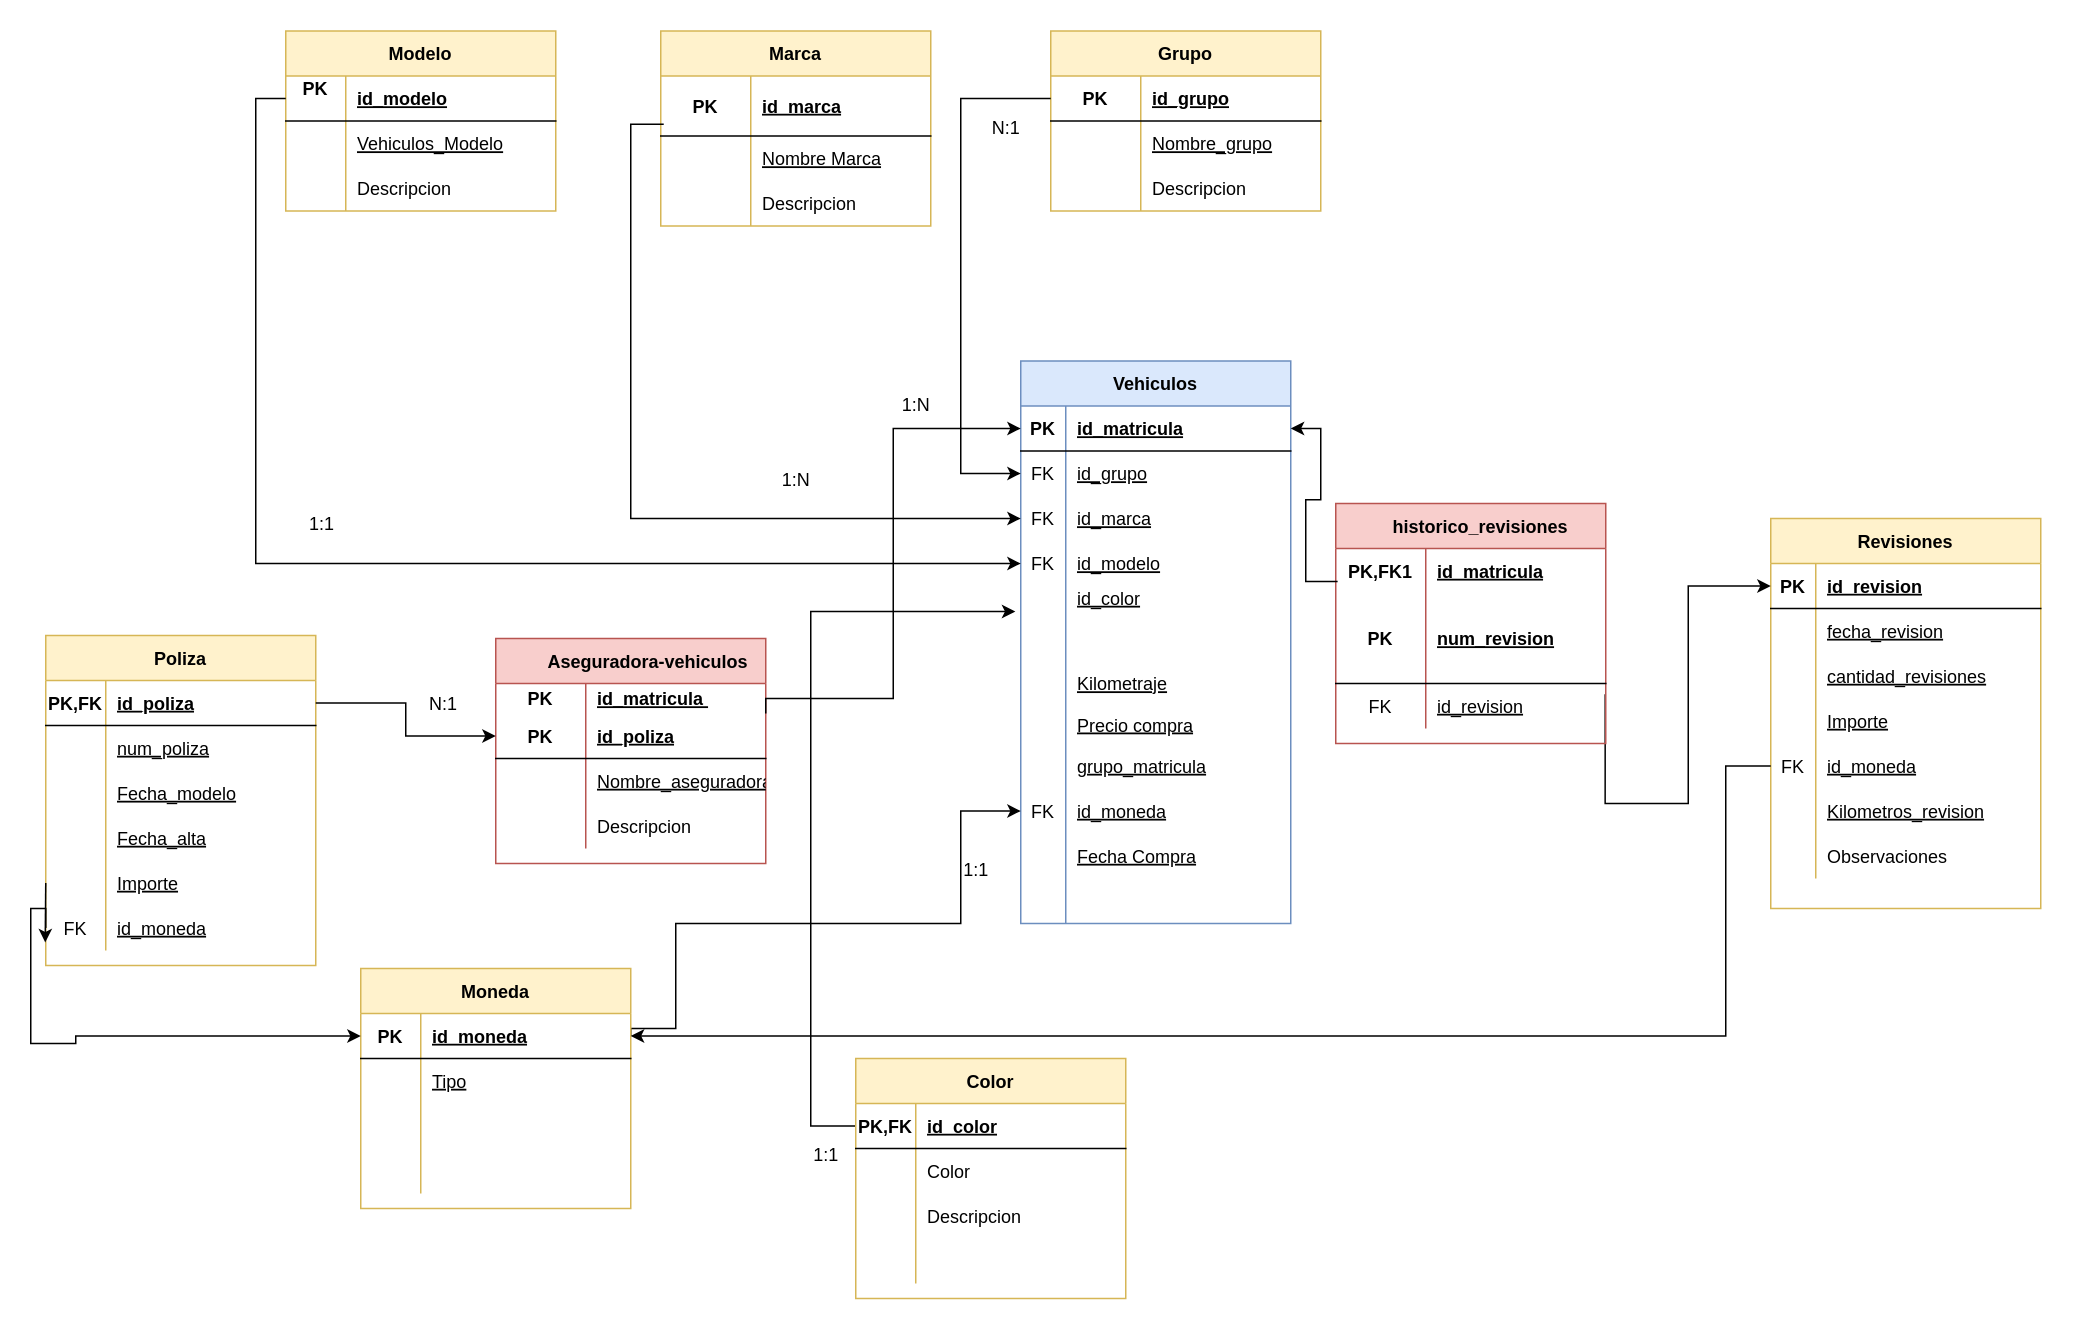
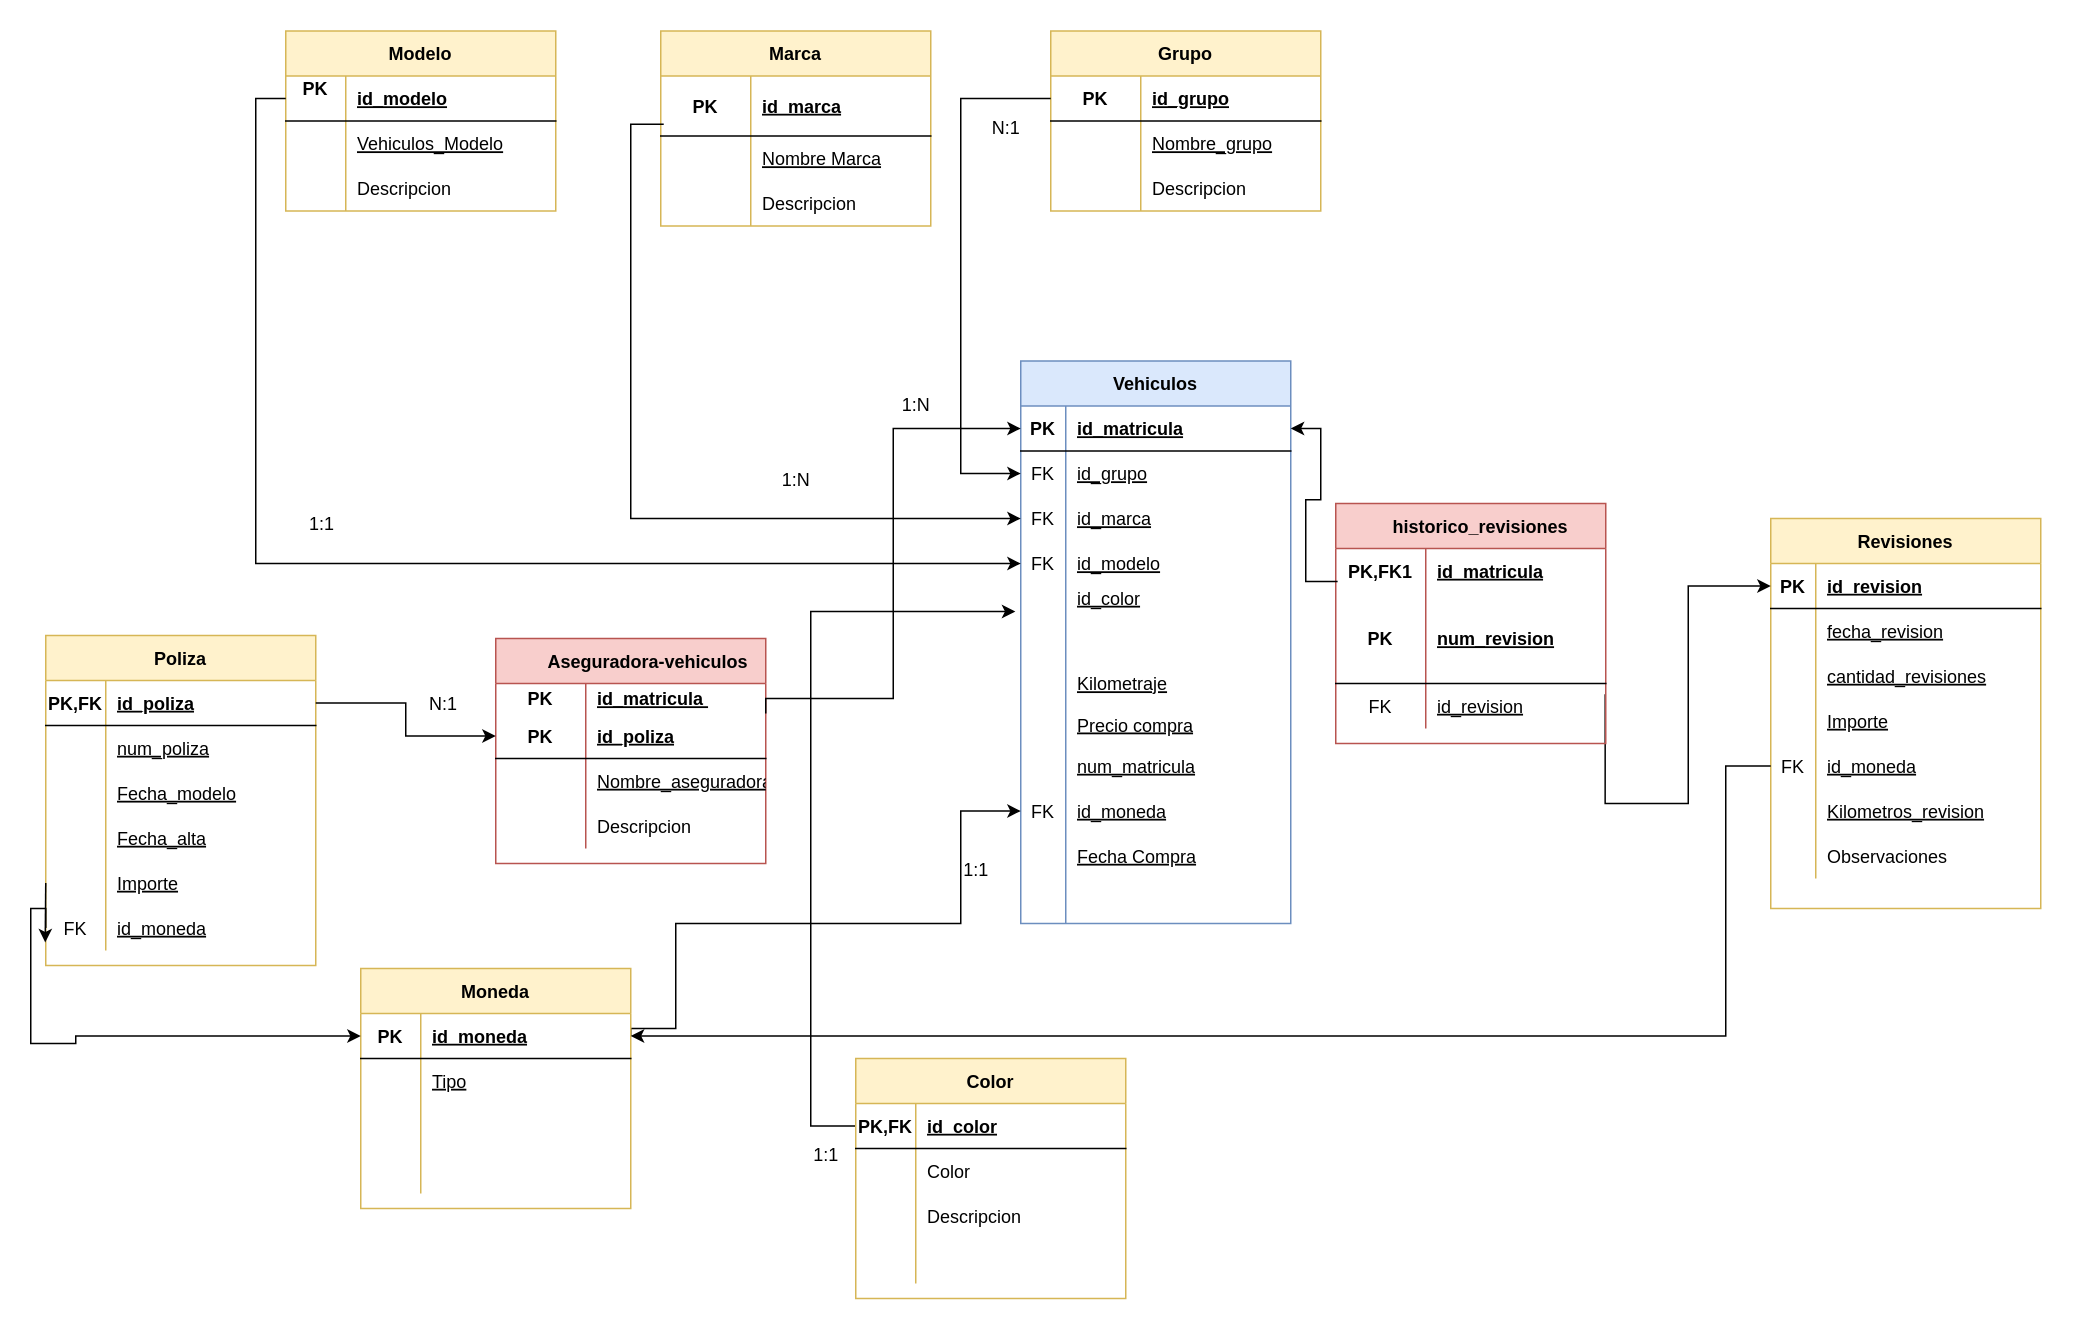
(1148, 767) -> (1138, 767)
